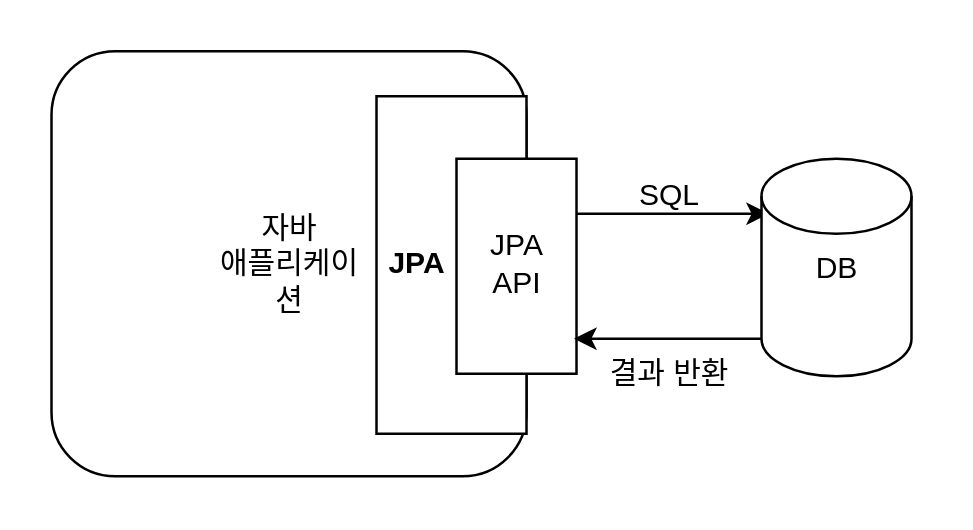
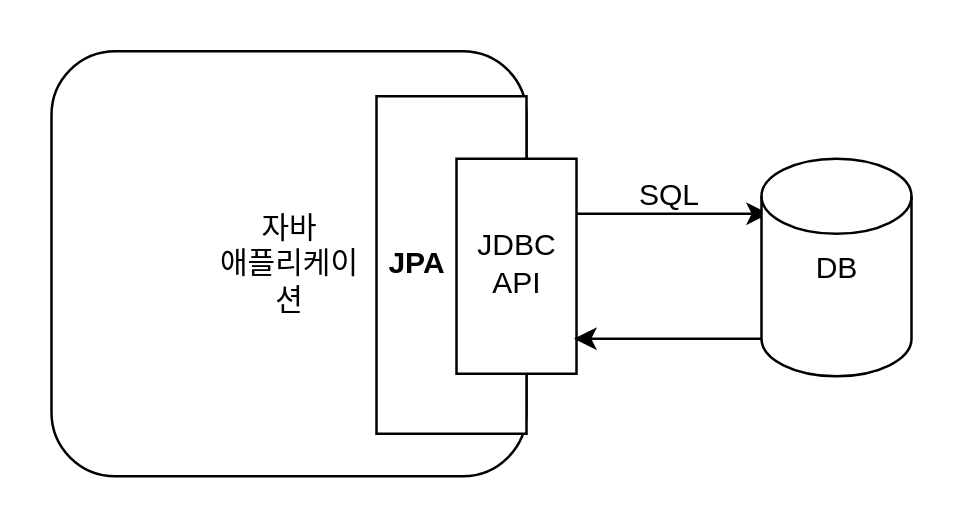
(518, 264) -> (518, 264)
(670, 374) -> none
